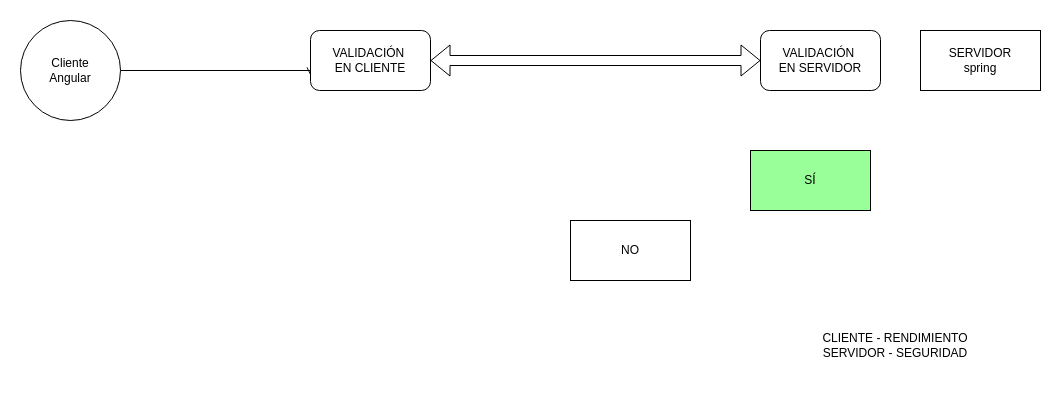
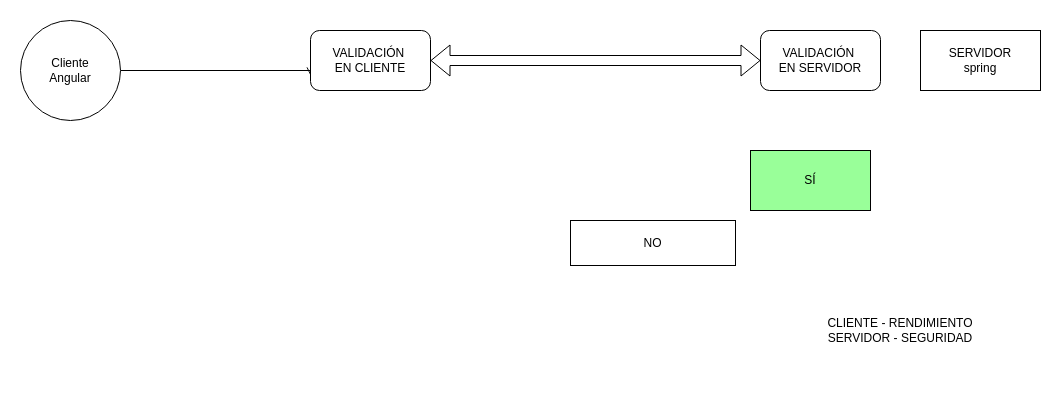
(631, 251) -> (653, 243)
(896, 346) -> (901, 331)
